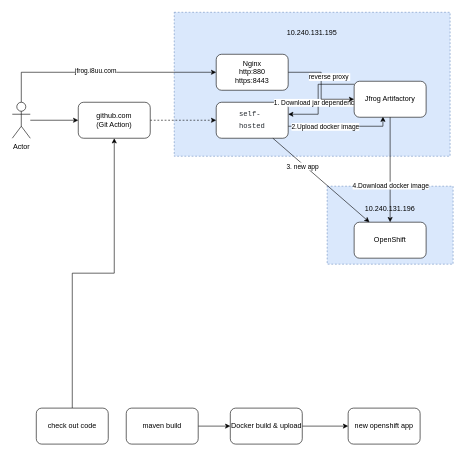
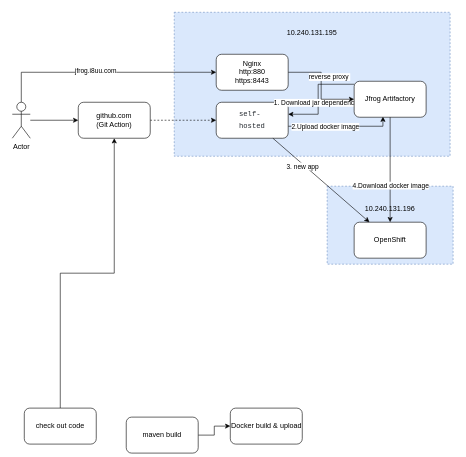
(72, 426) -> (60, 426)
(162, 426) -> (162, 435)
(342, 426) -> none
(384, 426) -> none
